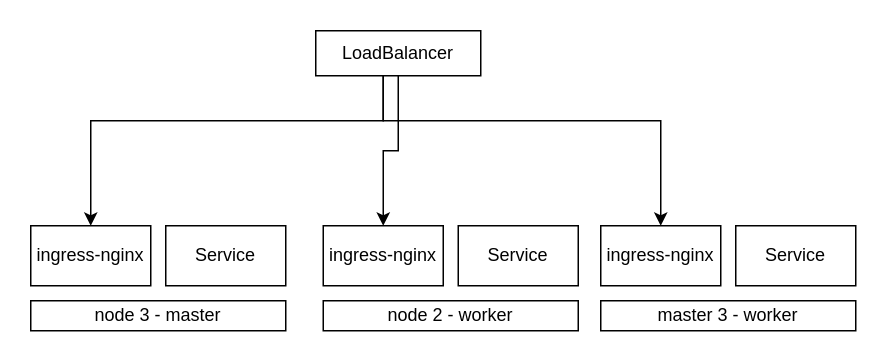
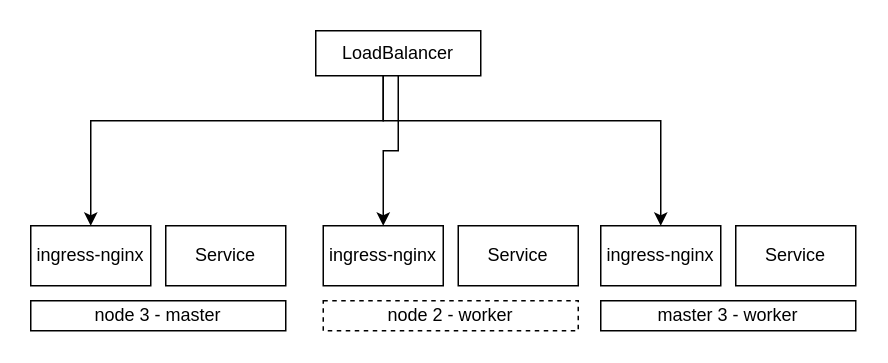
(451, 316) -> (451, 316)
